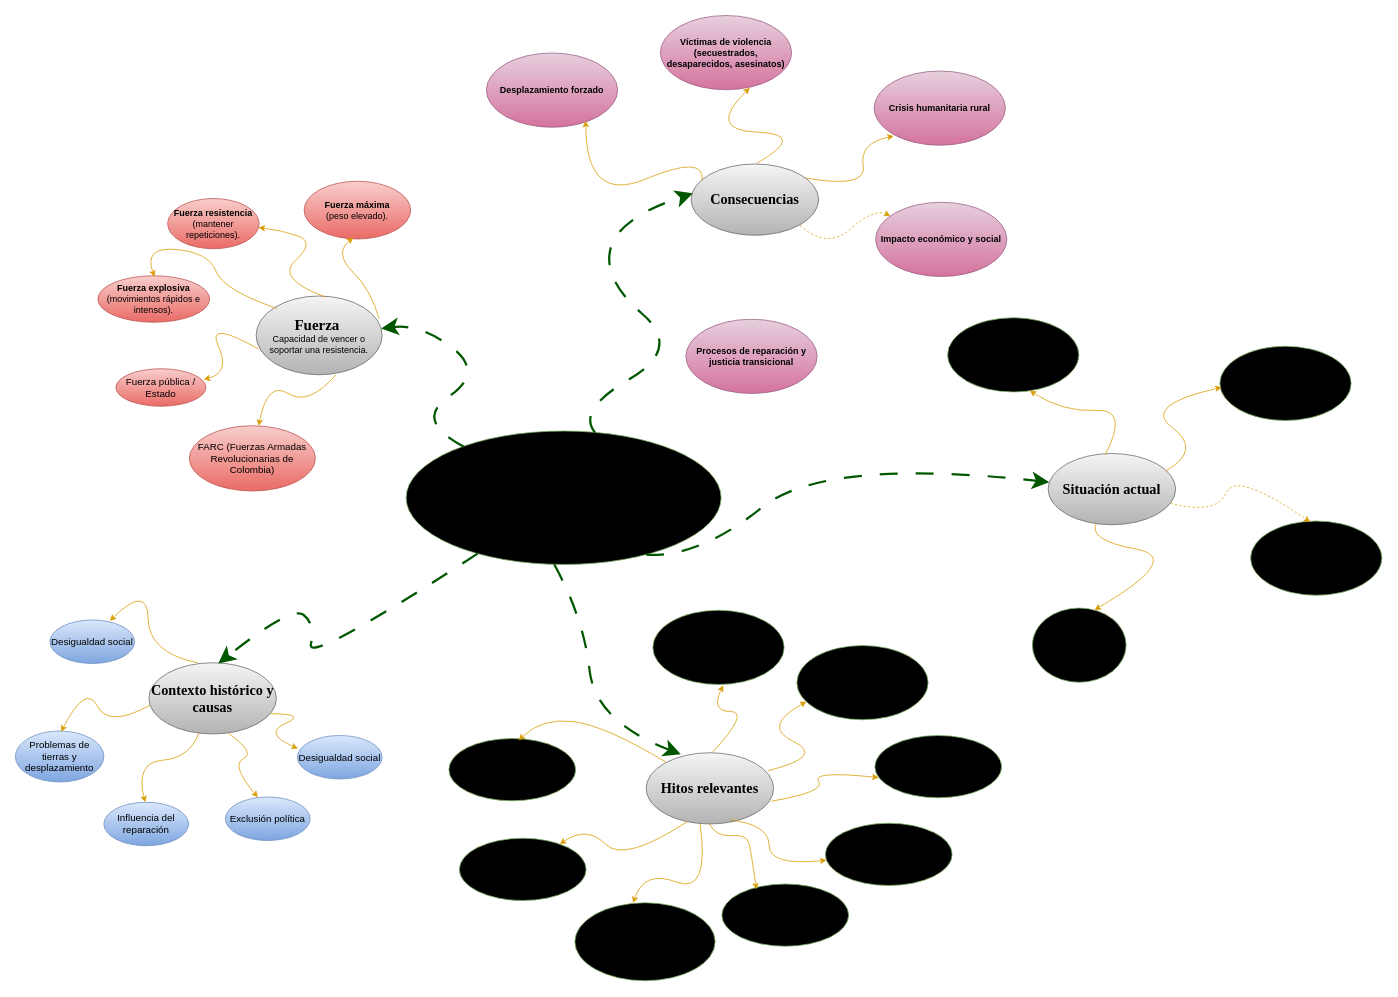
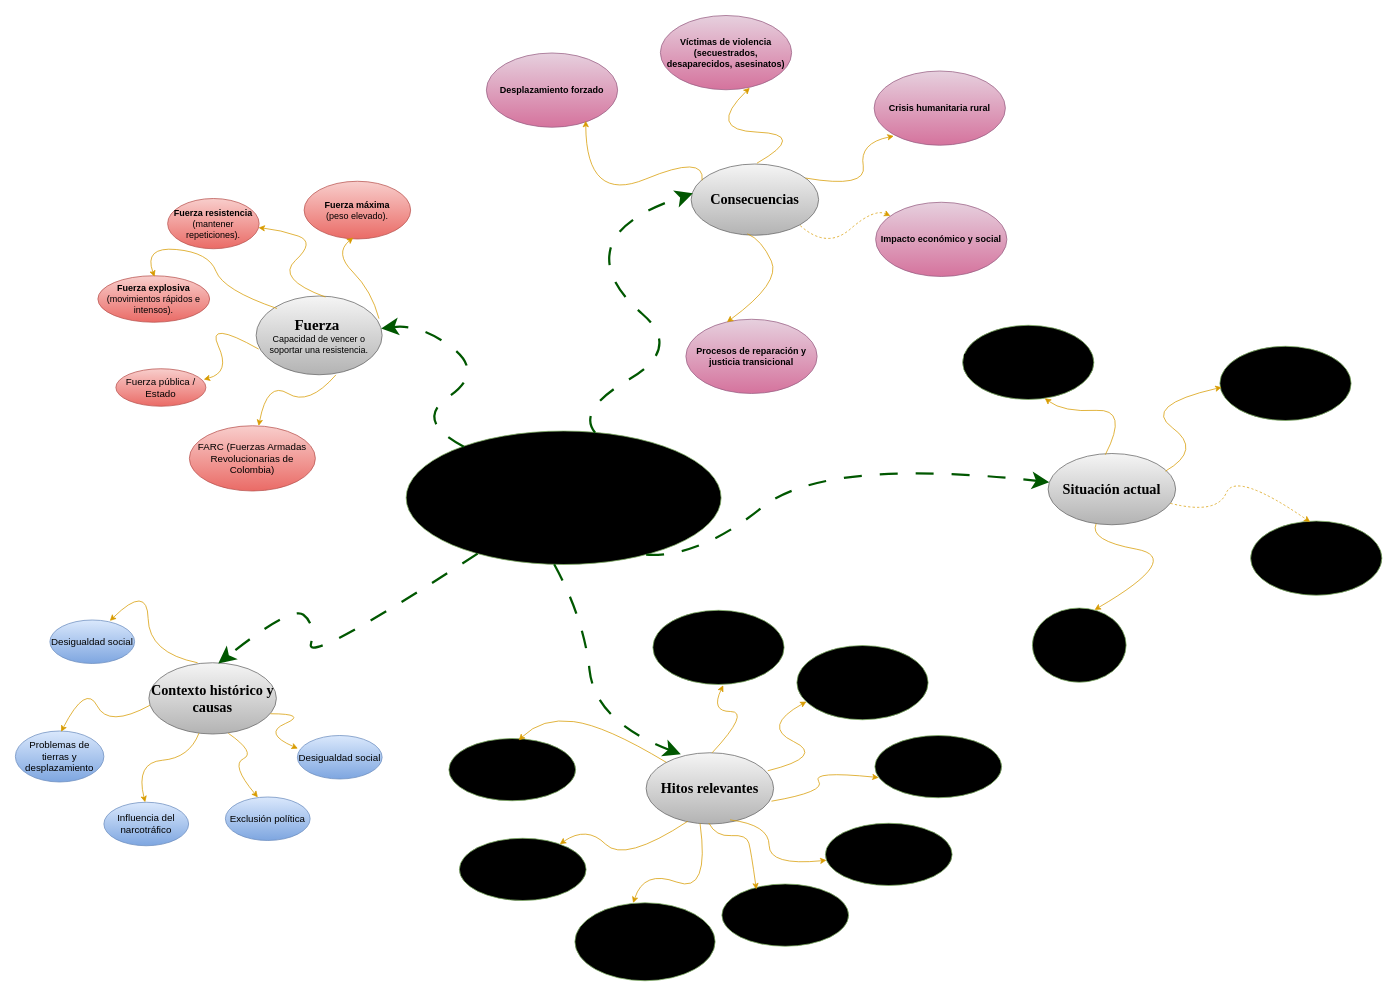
none -> (770, 281)
(1013, 355) -> (1028, 362)
(146, 824) -> (146, 824)
